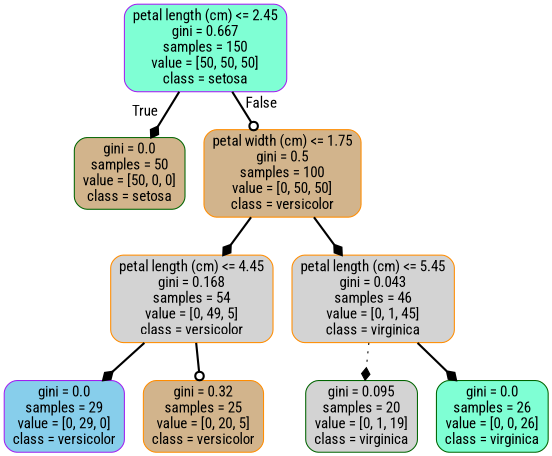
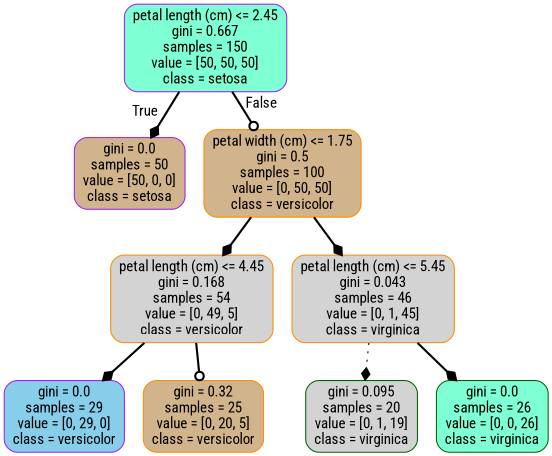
(130, 173) -> (130, 173)
